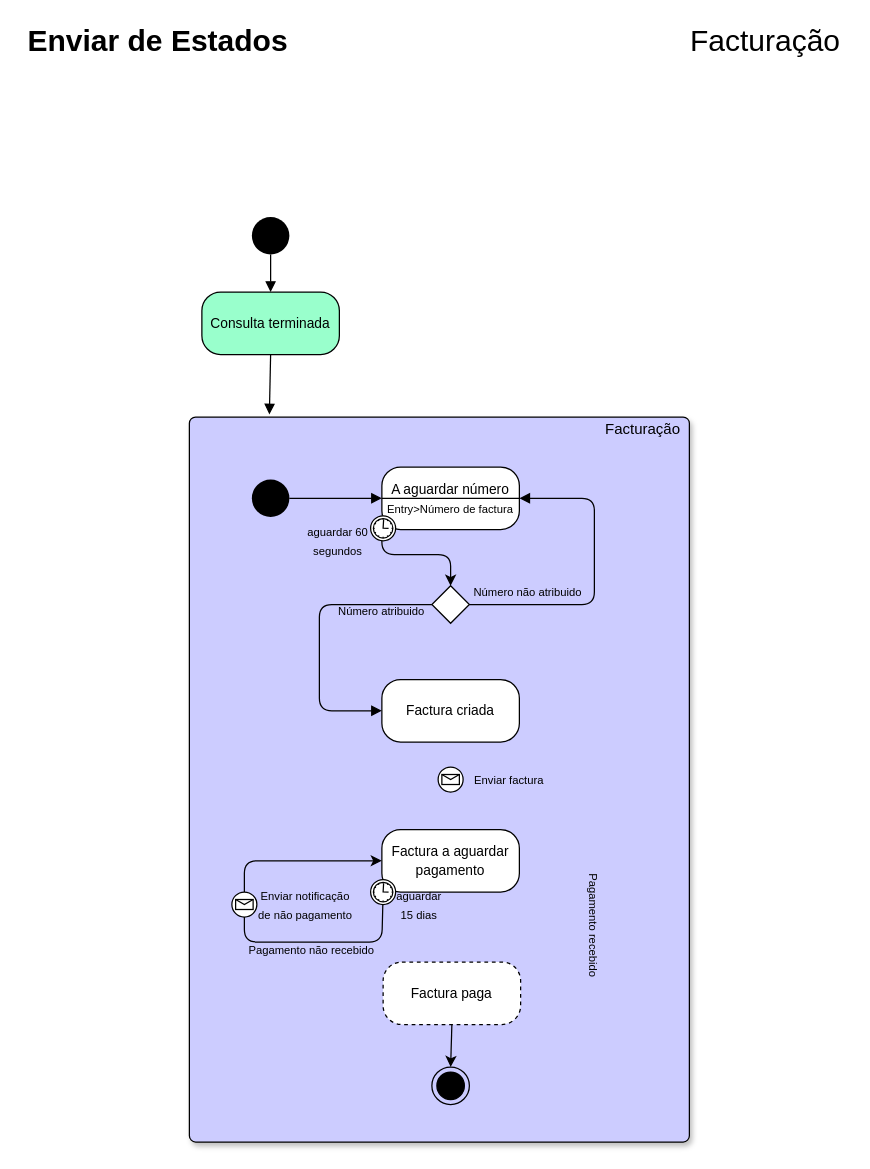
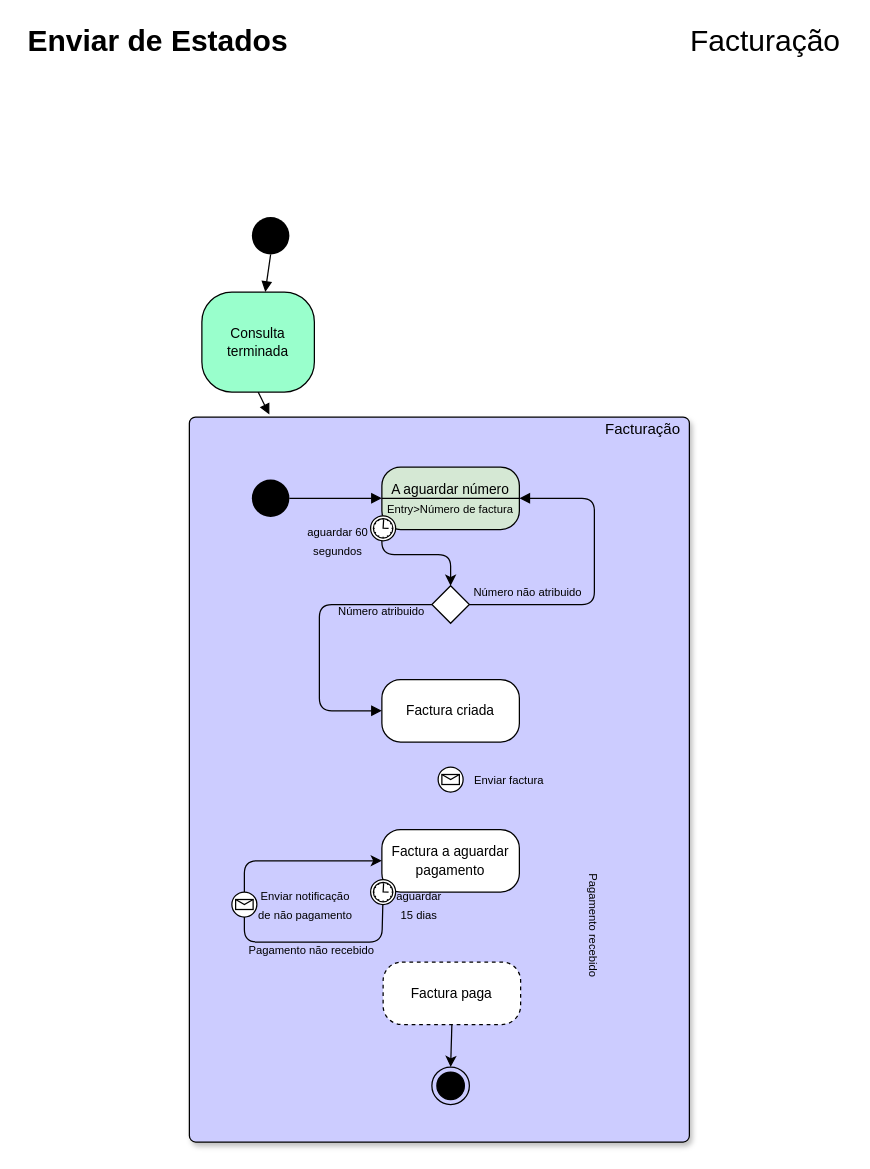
(271, 323) -> (258, 342)
(451, 498) -> (451, 498)
